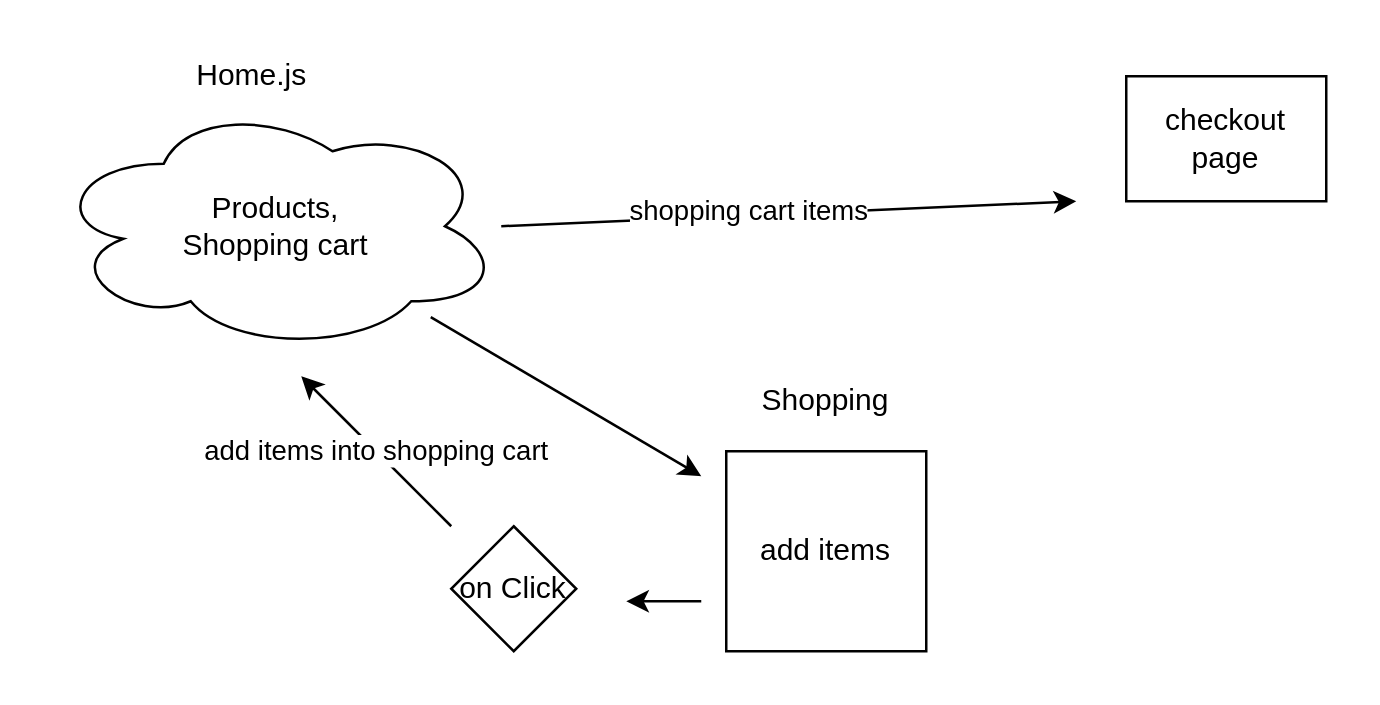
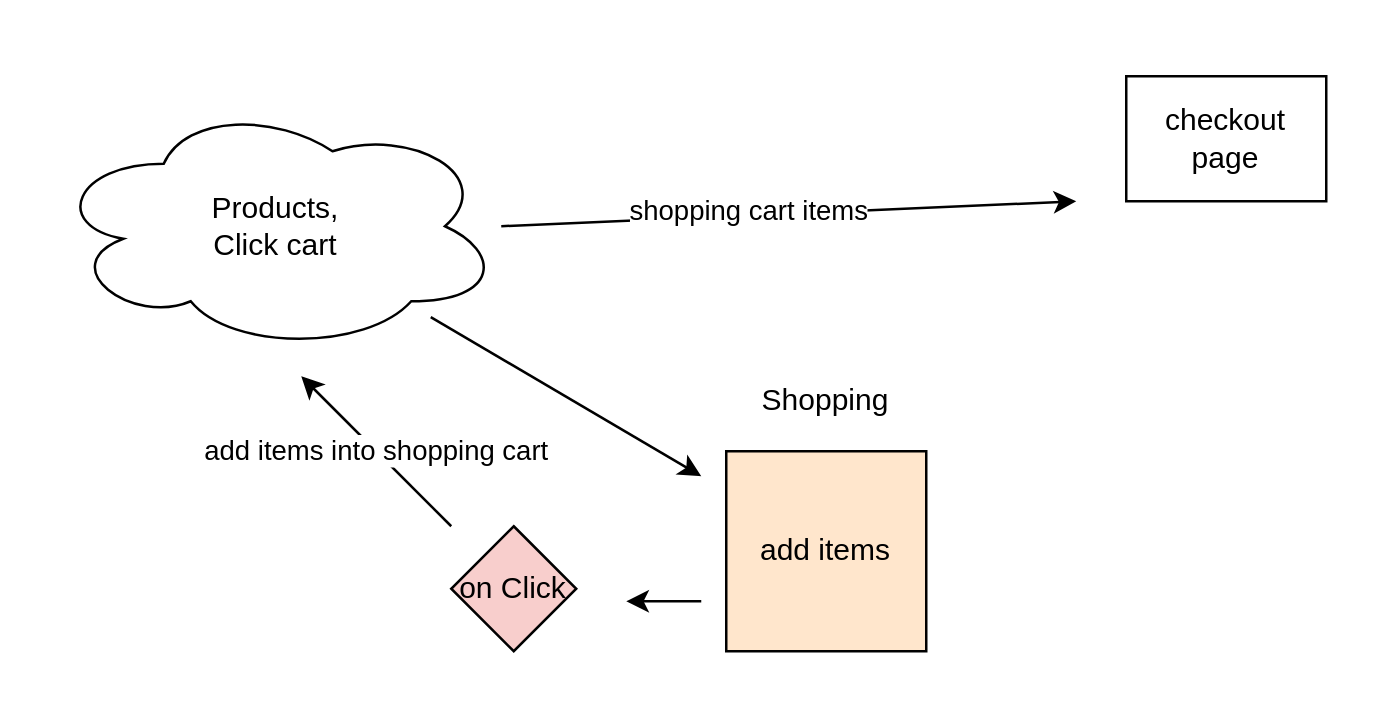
(251, 76) -> none
(276, 226) -> (276, 226)
(826, 551) -> (826, 551)
(514, 589) -> (514, 589)
